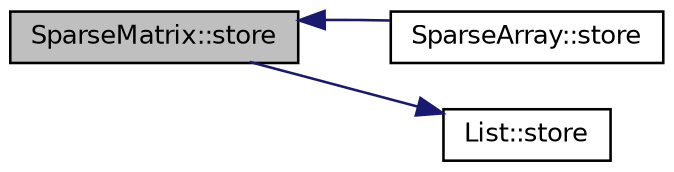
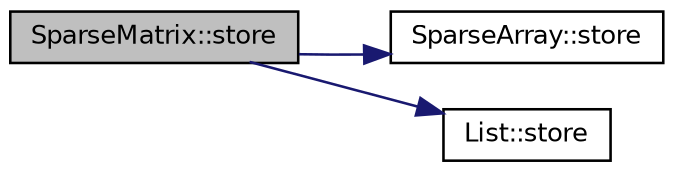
(358, 20) -> (331, 55)
